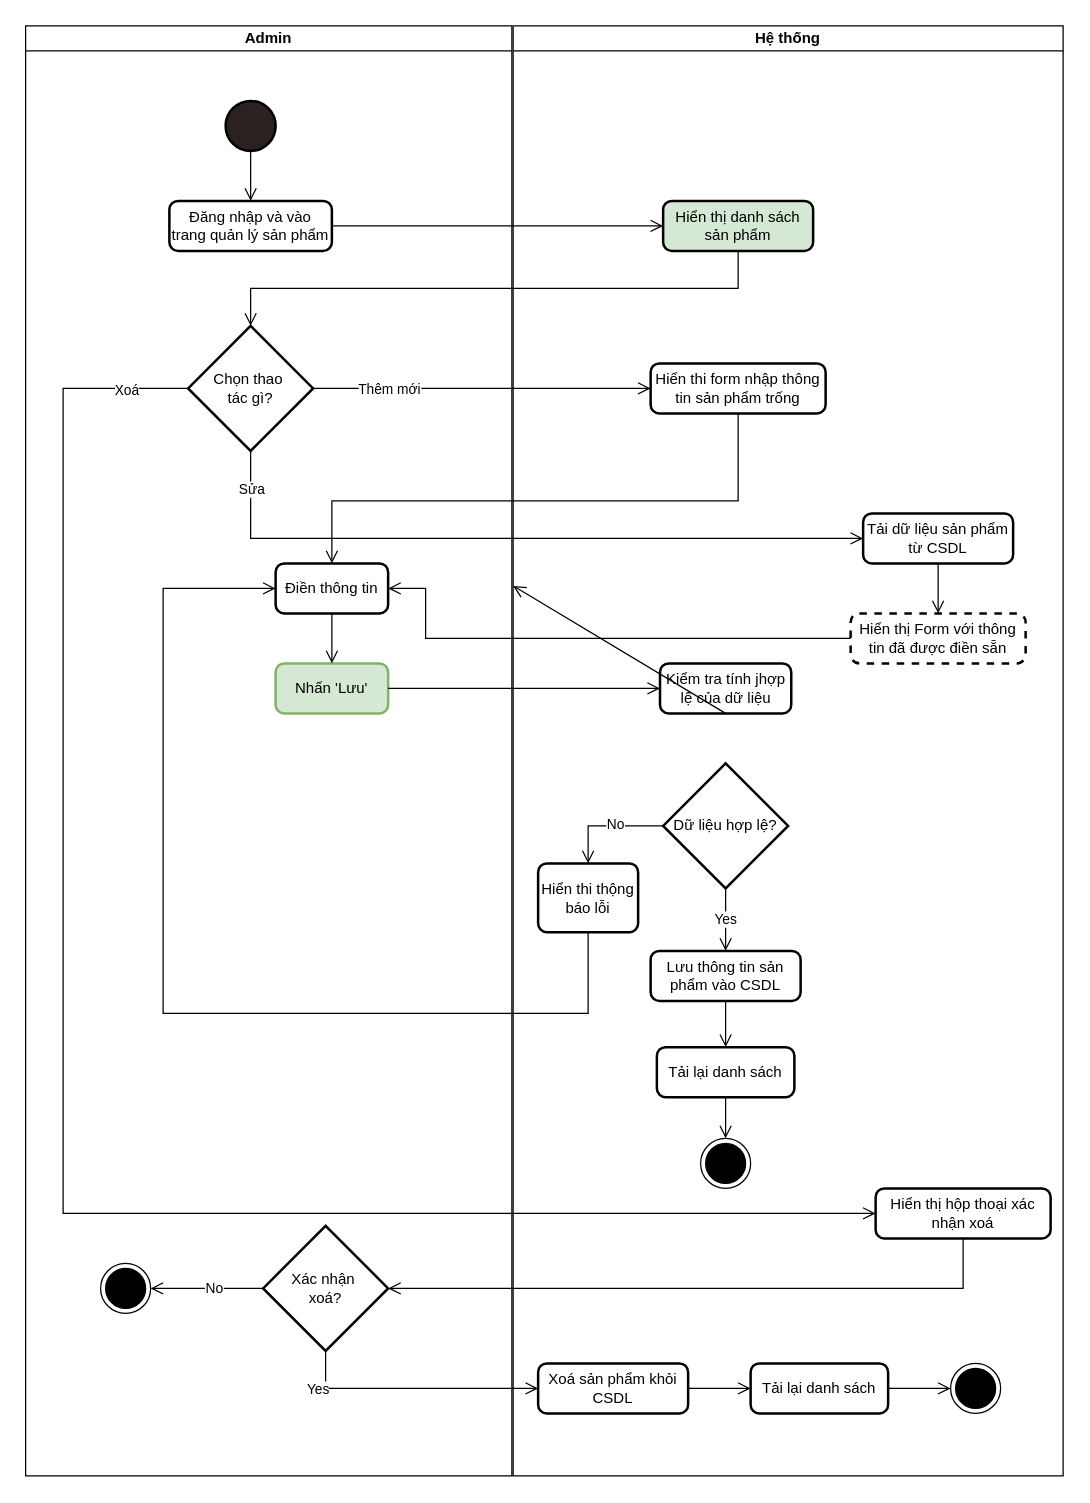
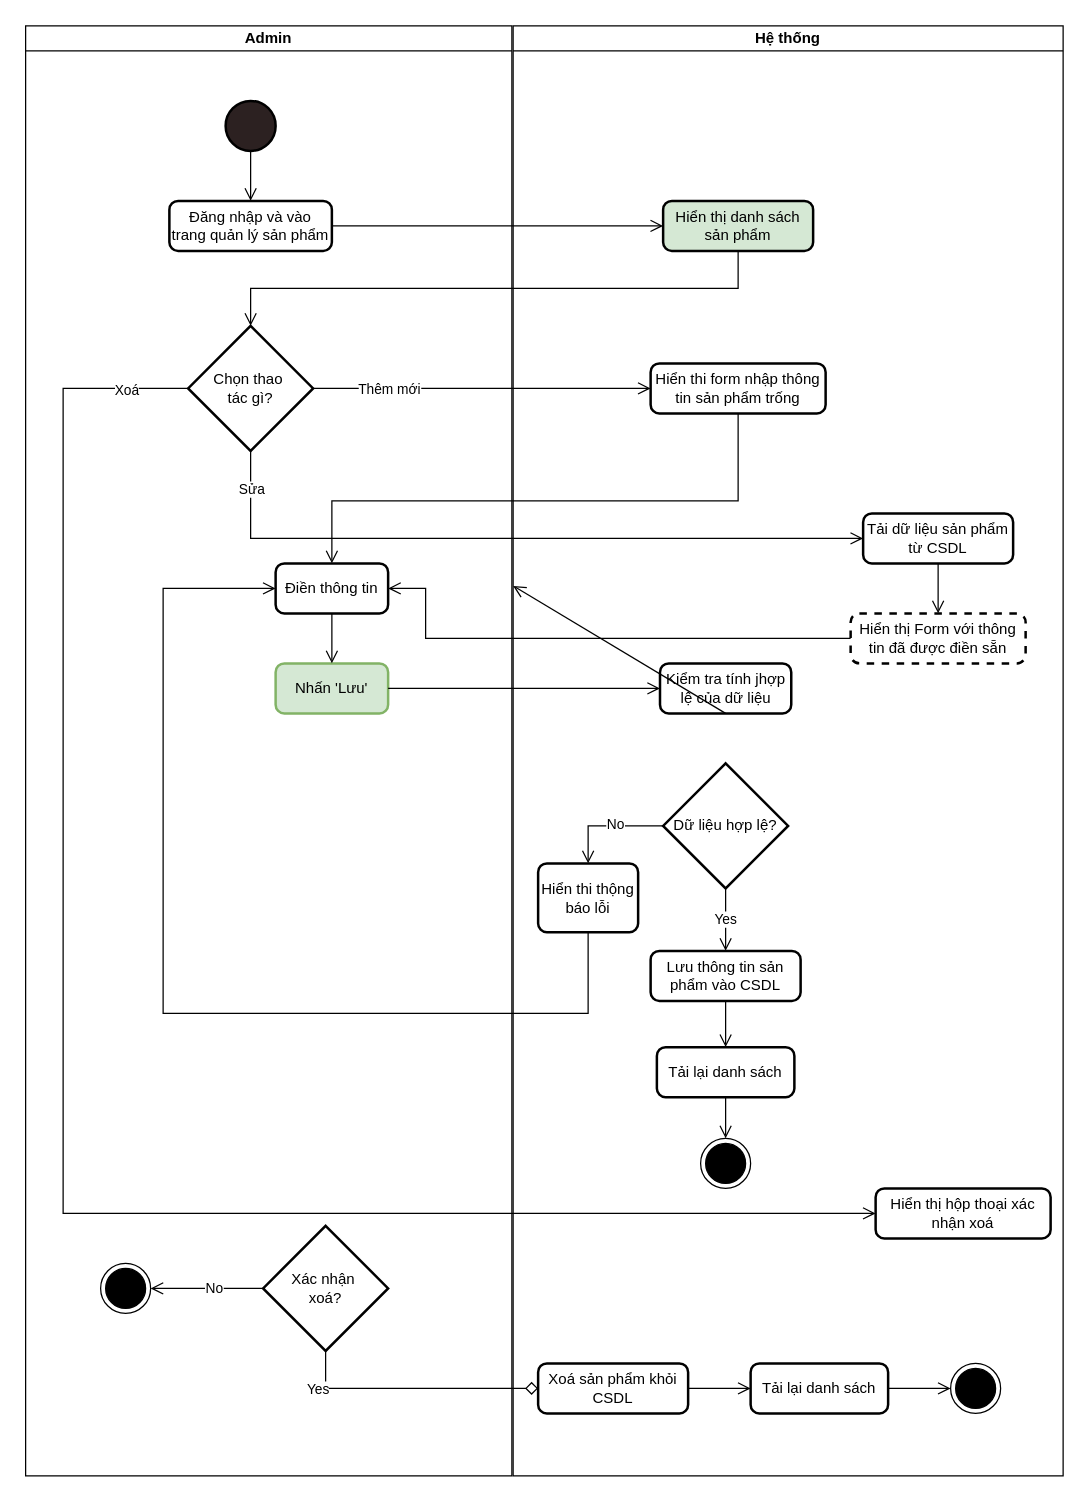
(765, 1288) -> none
(529, 1388) -> (525, 1388)
